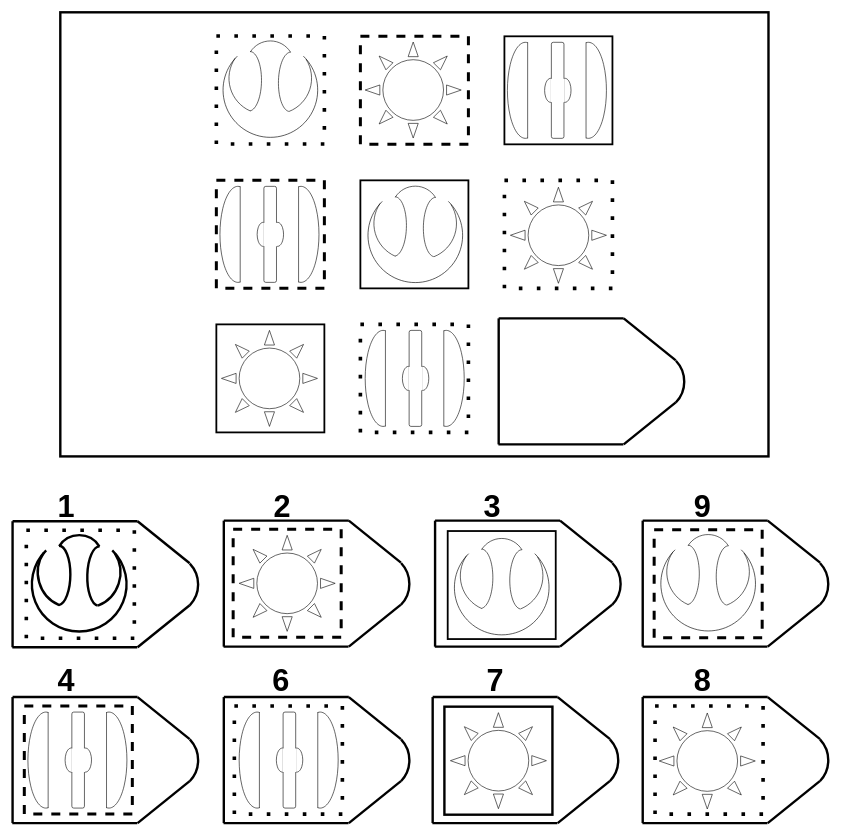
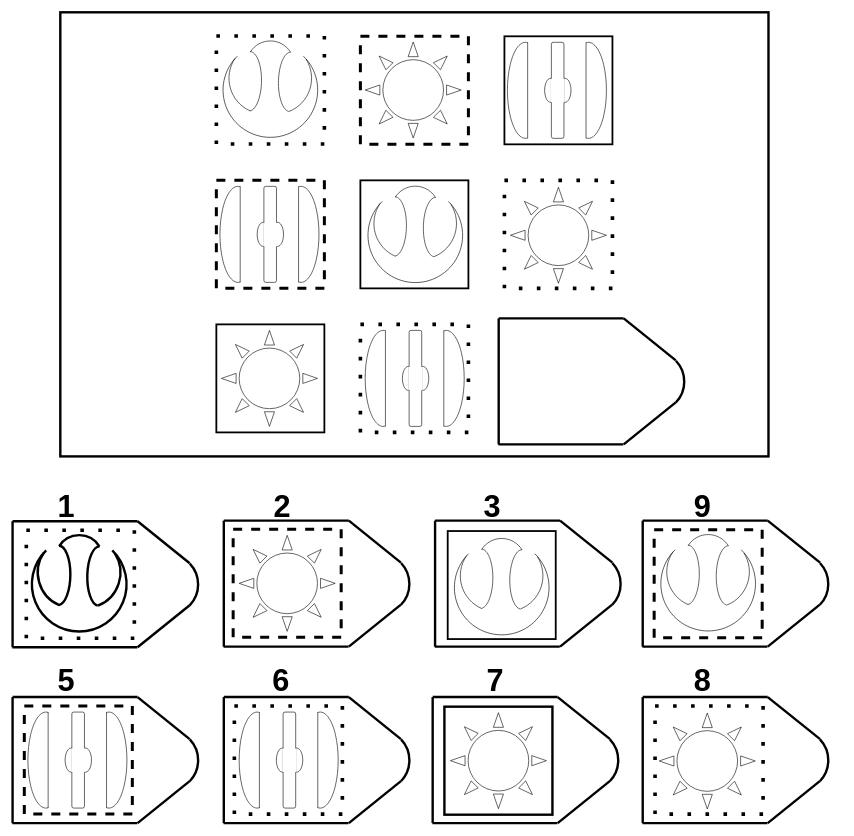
(66, 680) -> (66, 680)
